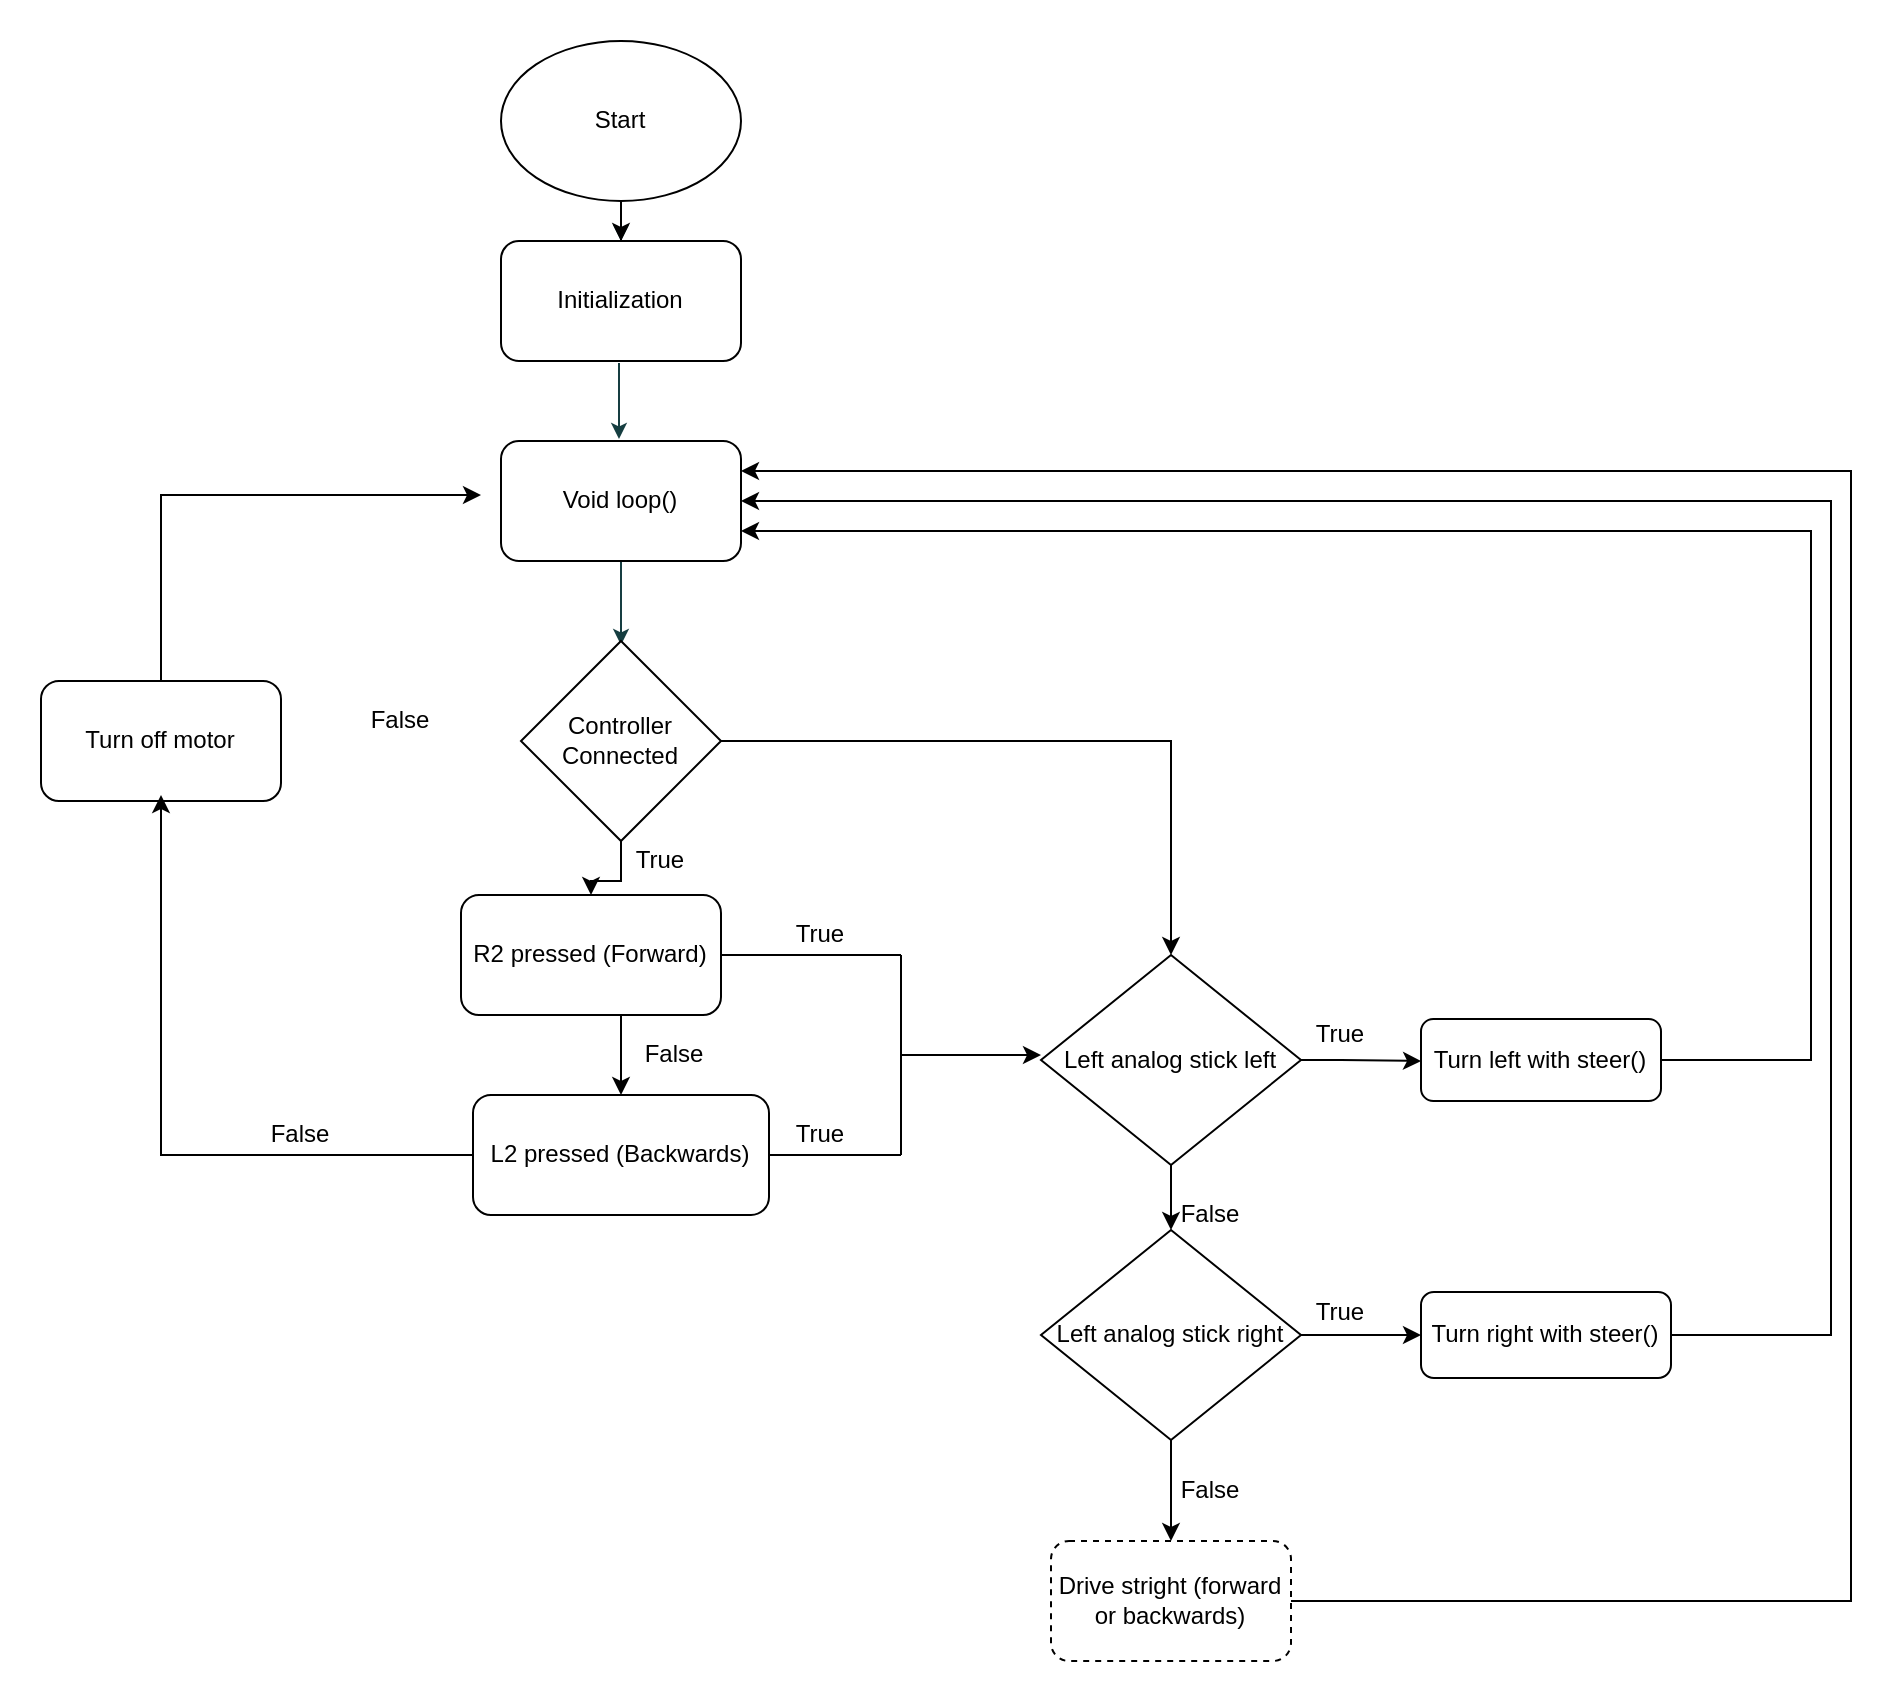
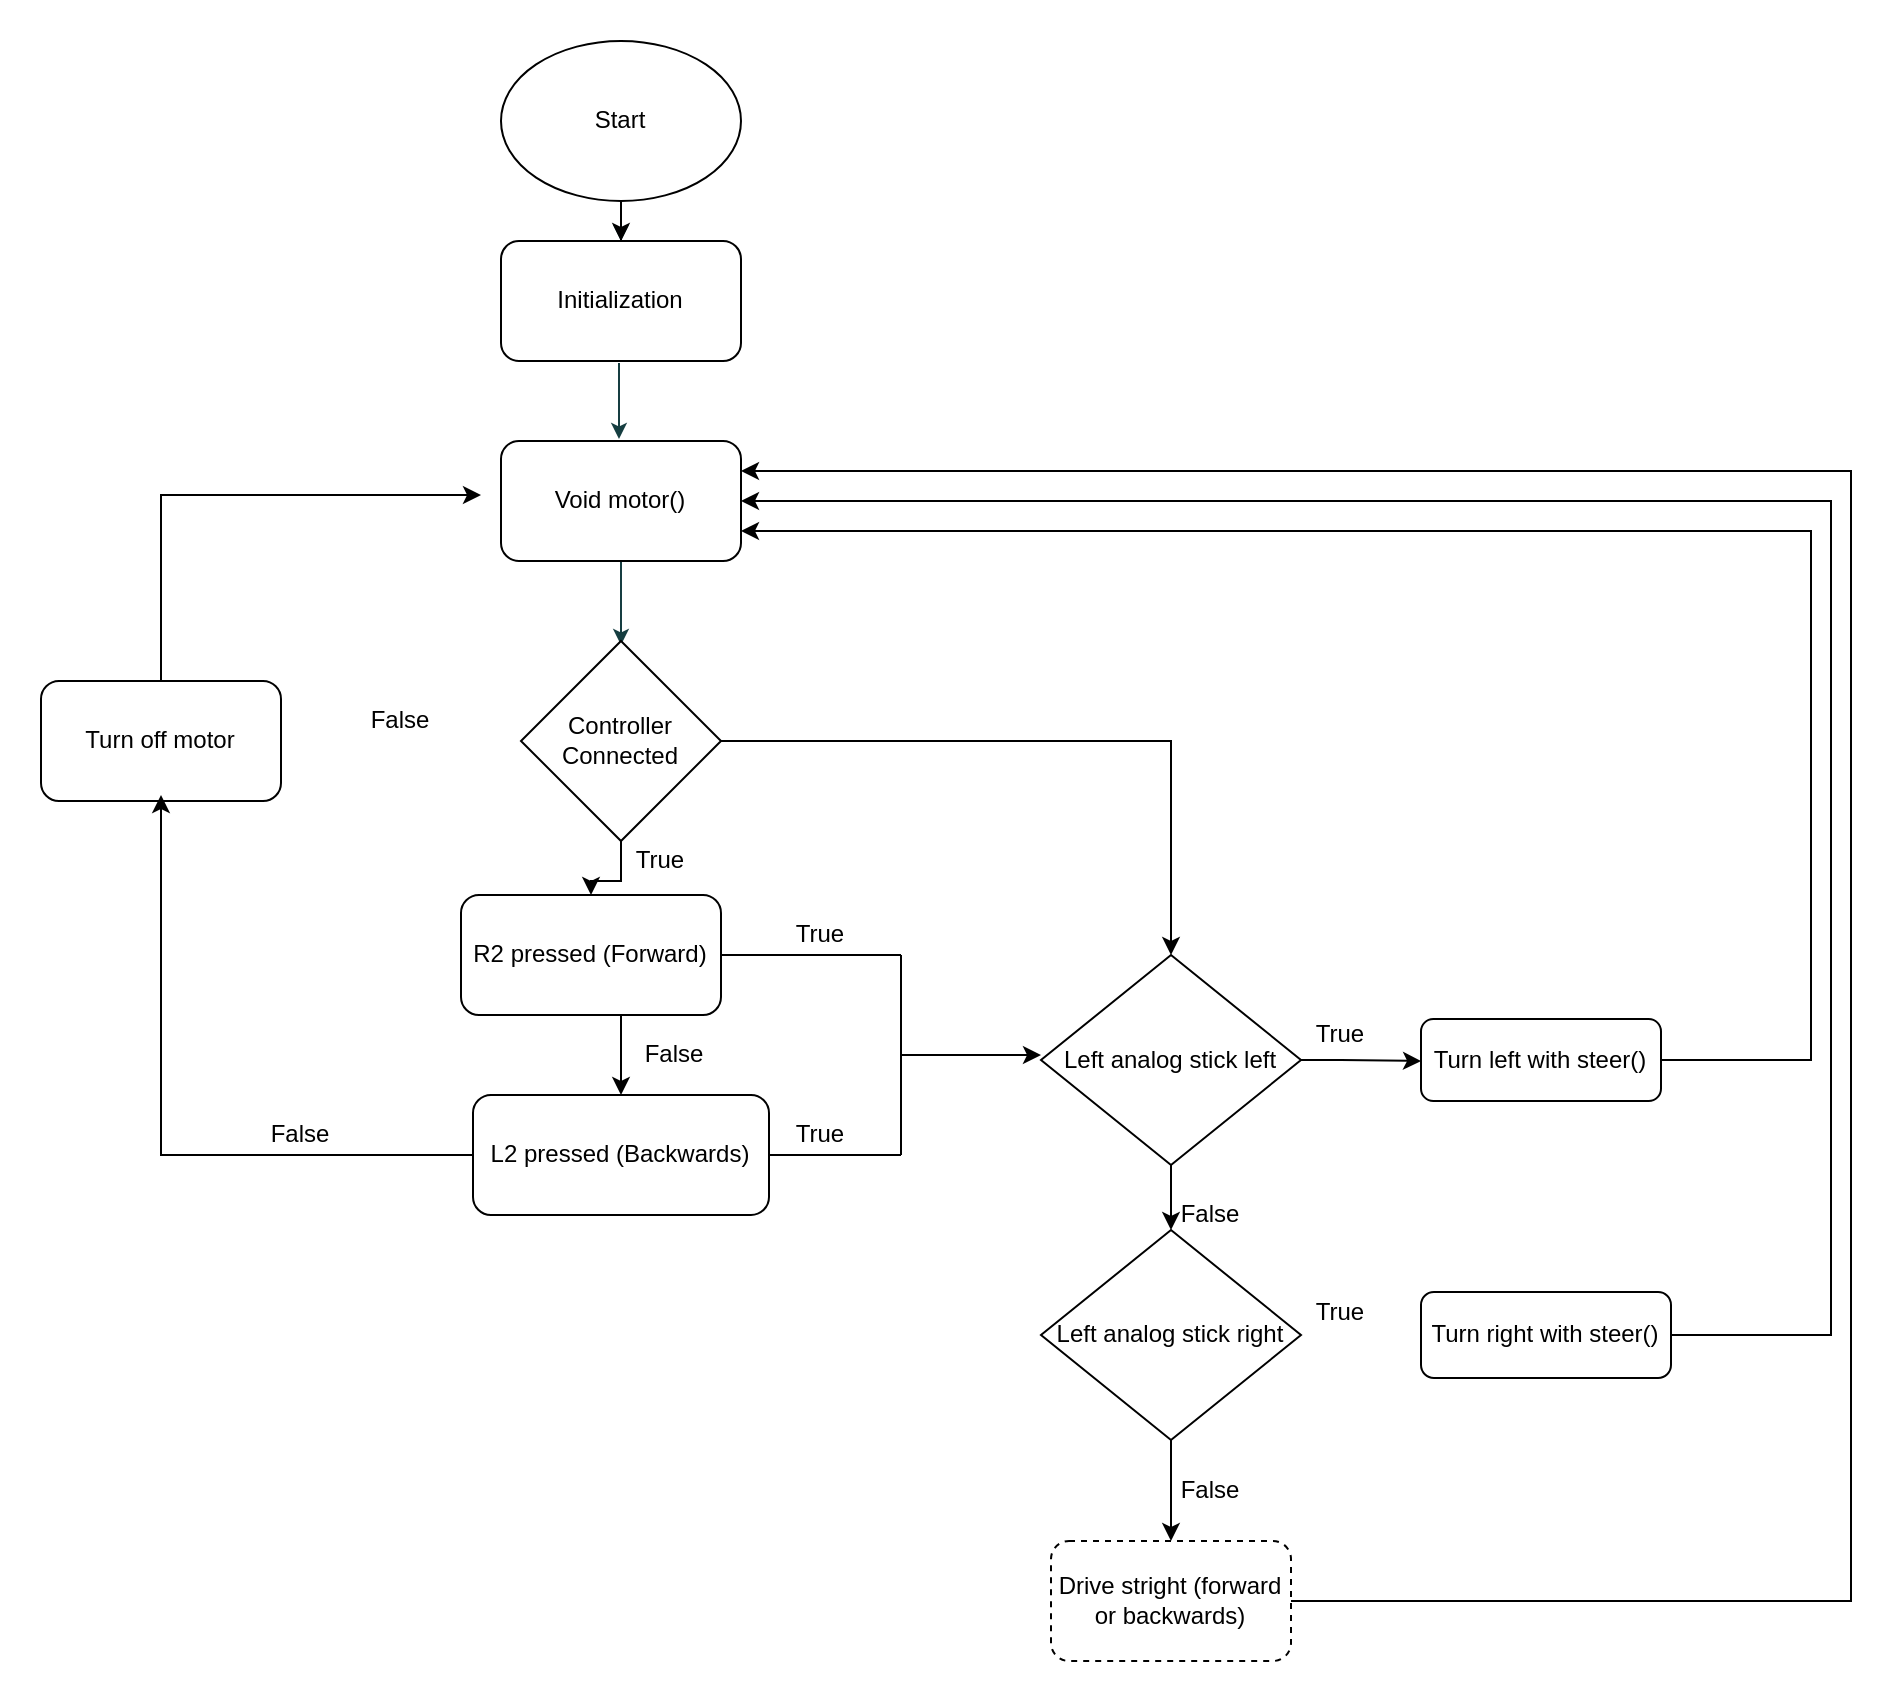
(621, 501) -> (621, 501)
(1354, 1335) -> none
